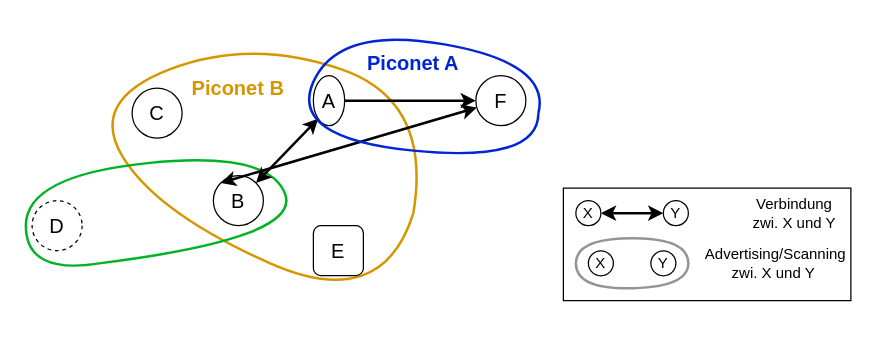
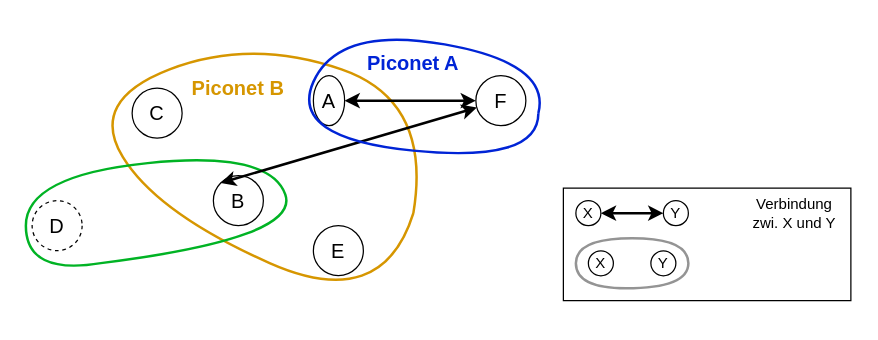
(352, 101) -> (357, 101)
(292, 146) -> none
(338, 251) -> (338, 251)
(776, 263) -> none
